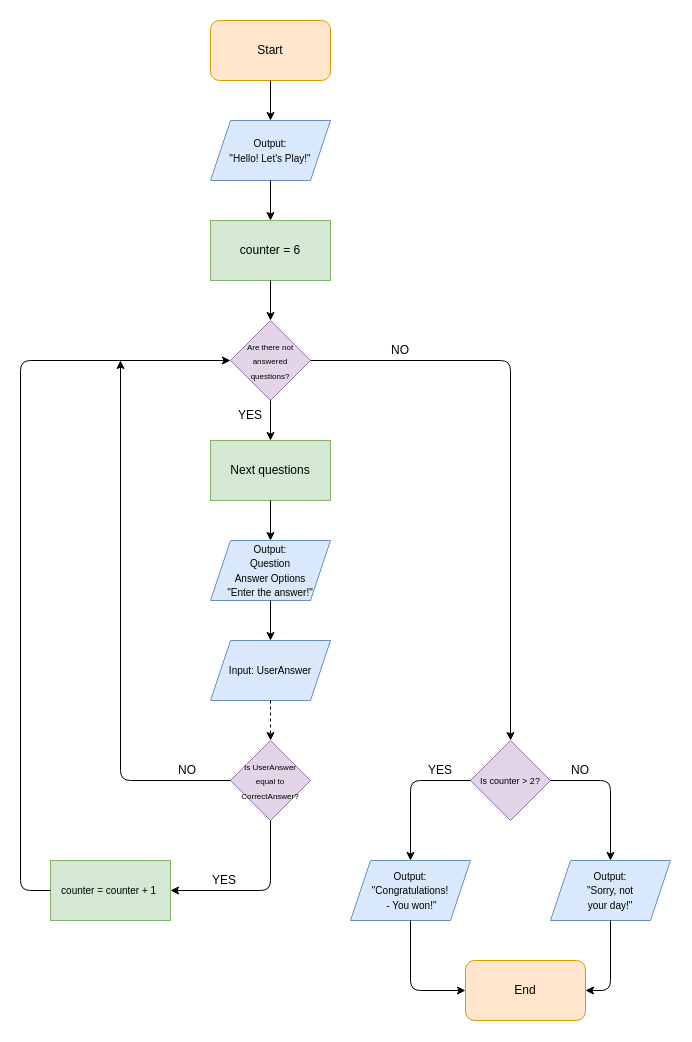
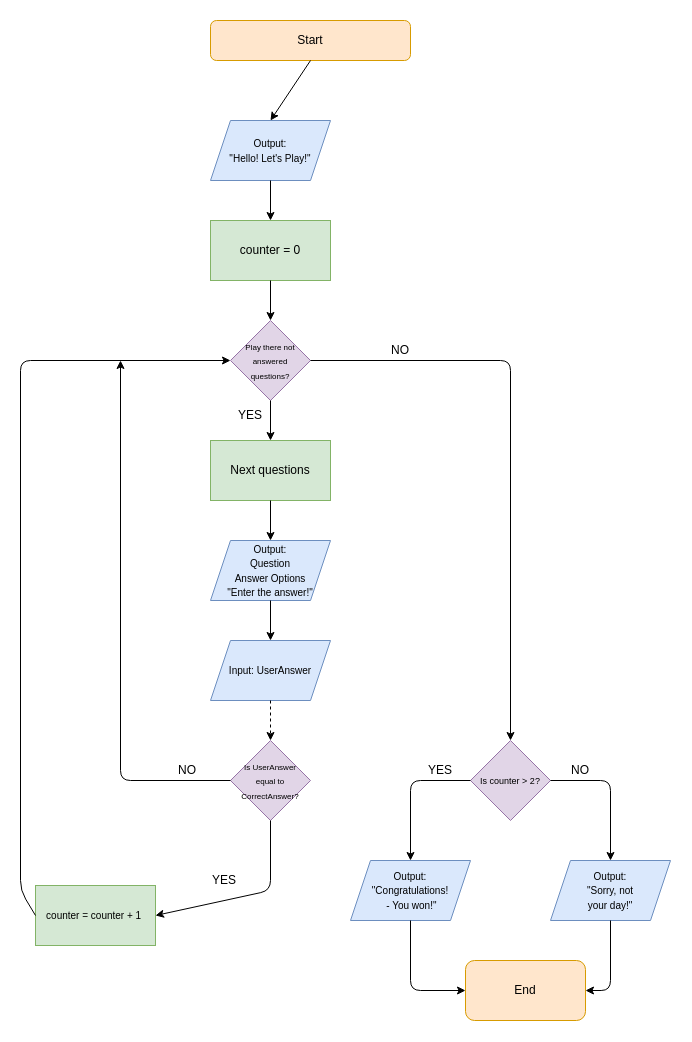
(271, 51) -> (311, 41)
(271, 251) -> (271, 251)
(271, 361) -> (271, 361)
(111, 891) -> (96, 916)
